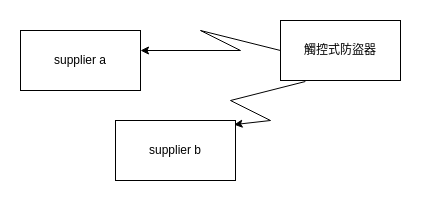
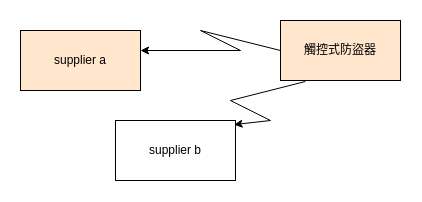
(341, 51) -> (341, 51)
(81, 61) -> (81, 61)
